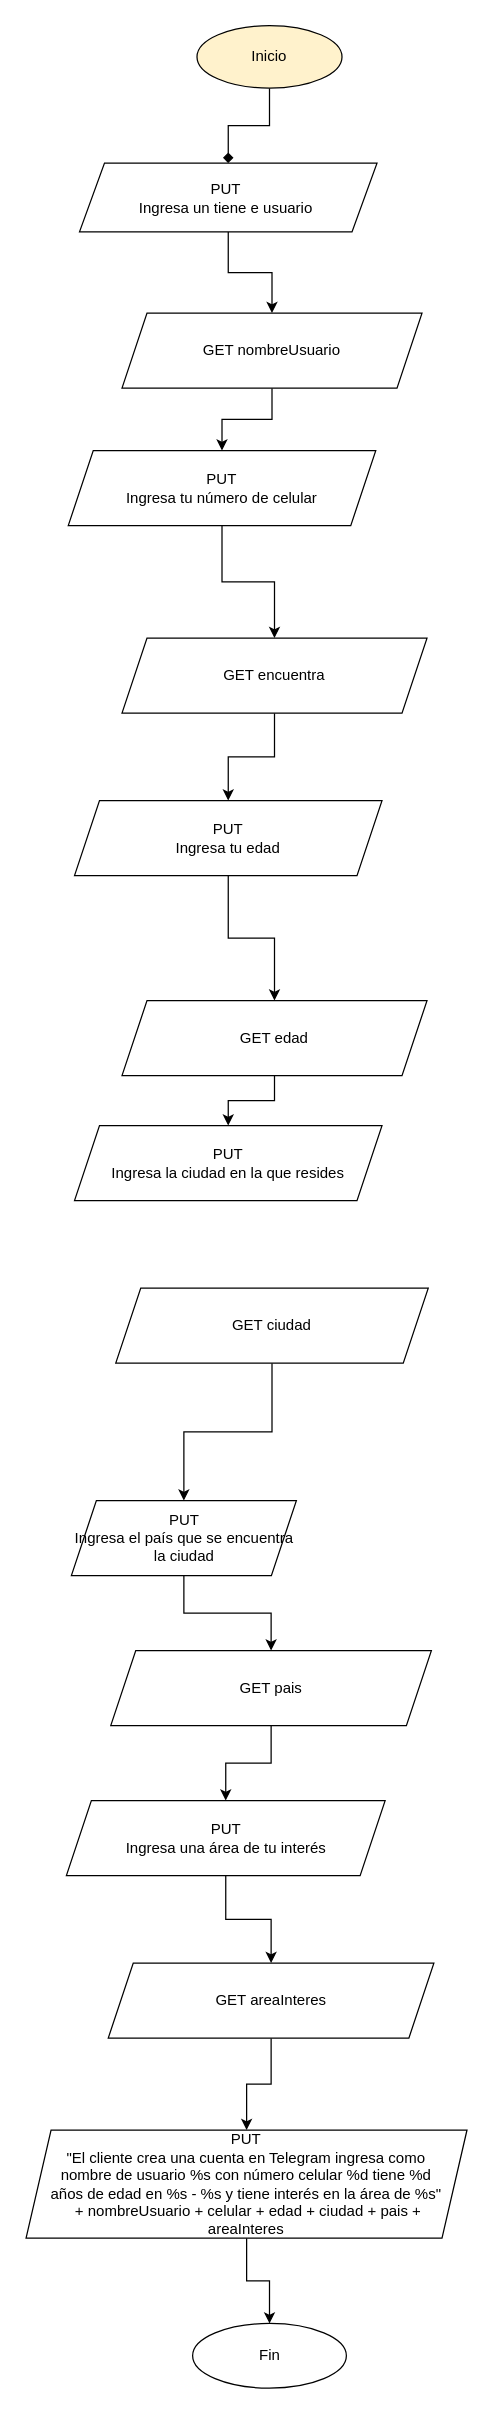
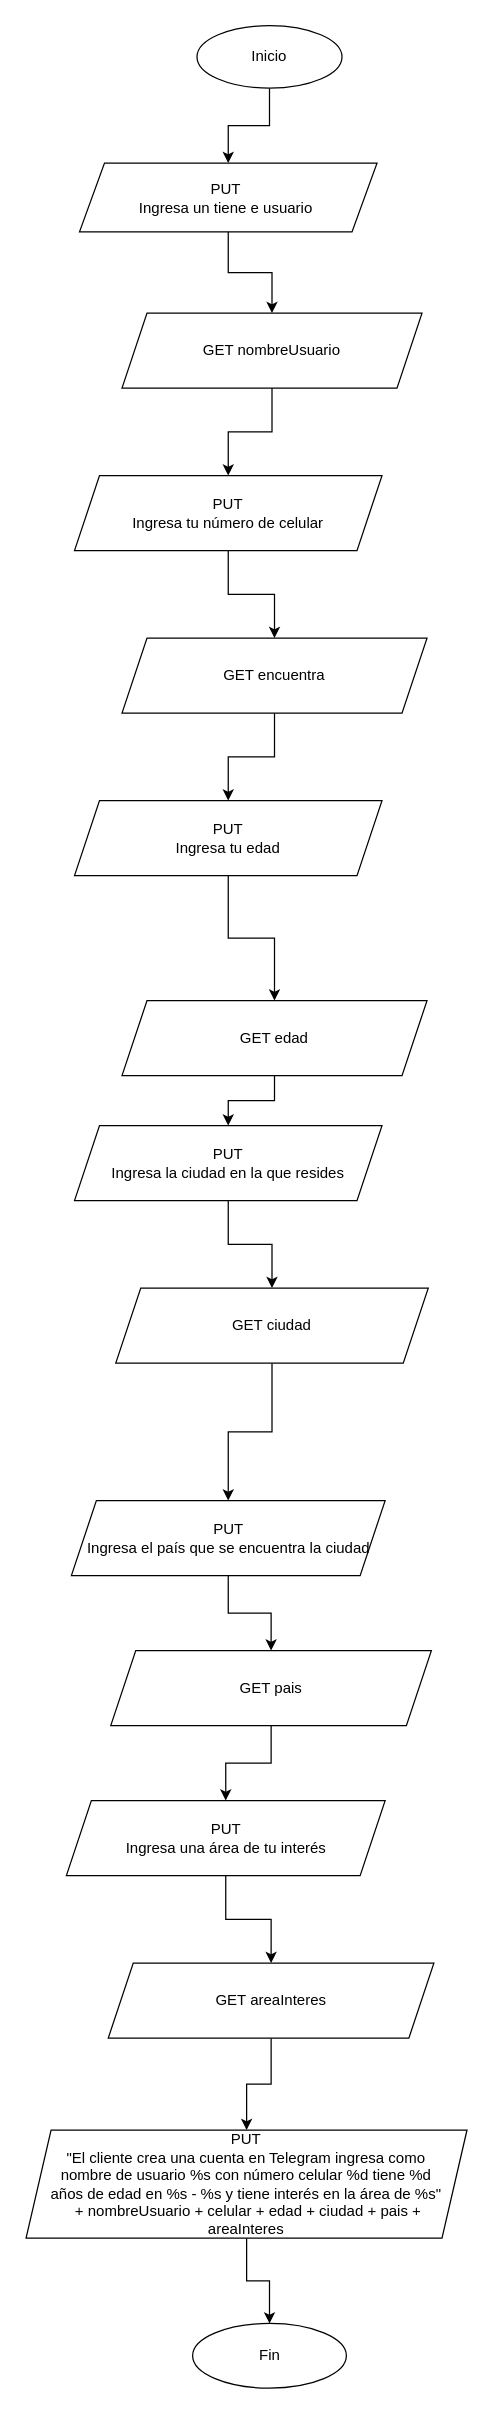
(269, 57) -> (269, 57)
(228, 152) -> (228, 153)
(222, 488) -> (228, 513)
none -> (245, 1244)
(184, 1538) -> (228, 1538)
